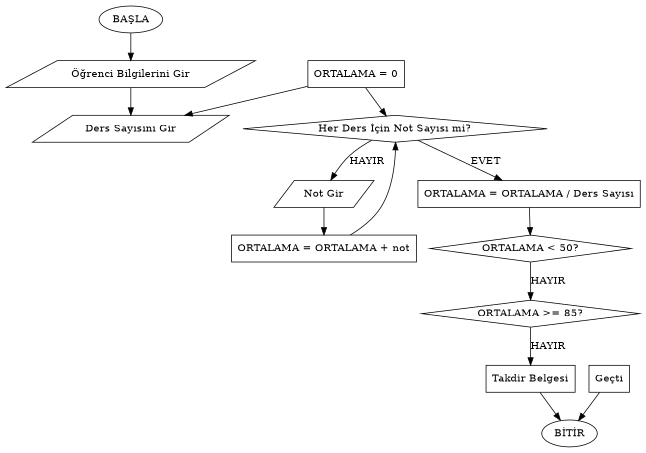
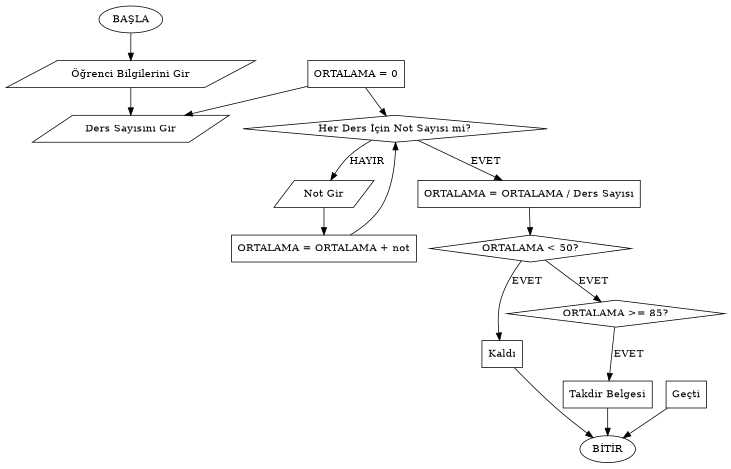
(548, 281) -> (593, 281)
(548, 346) -> (629, 354)
none -> (502, 354)
